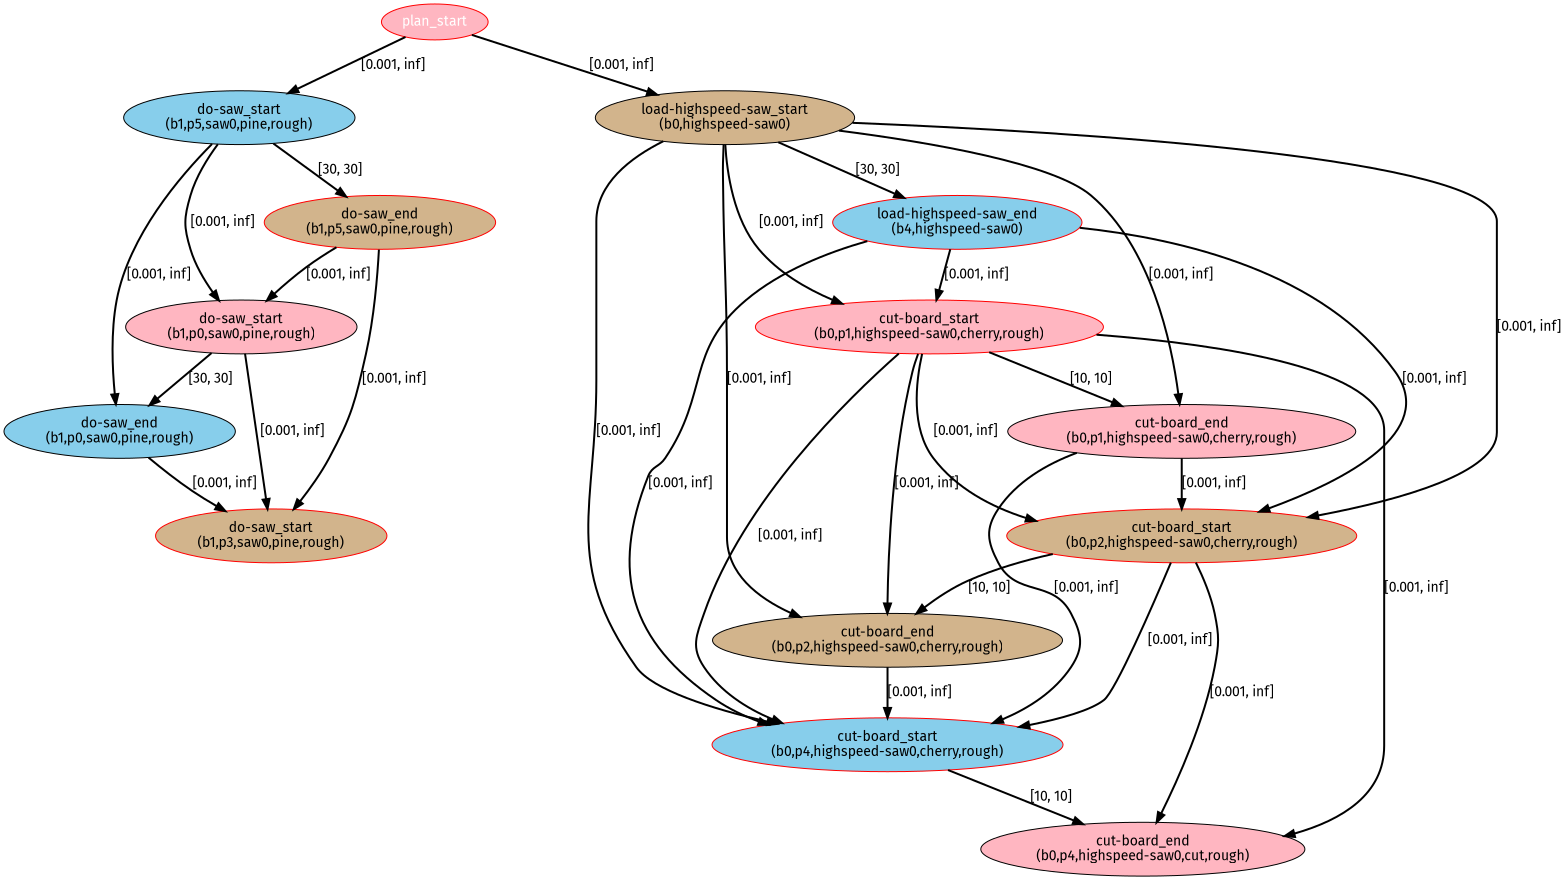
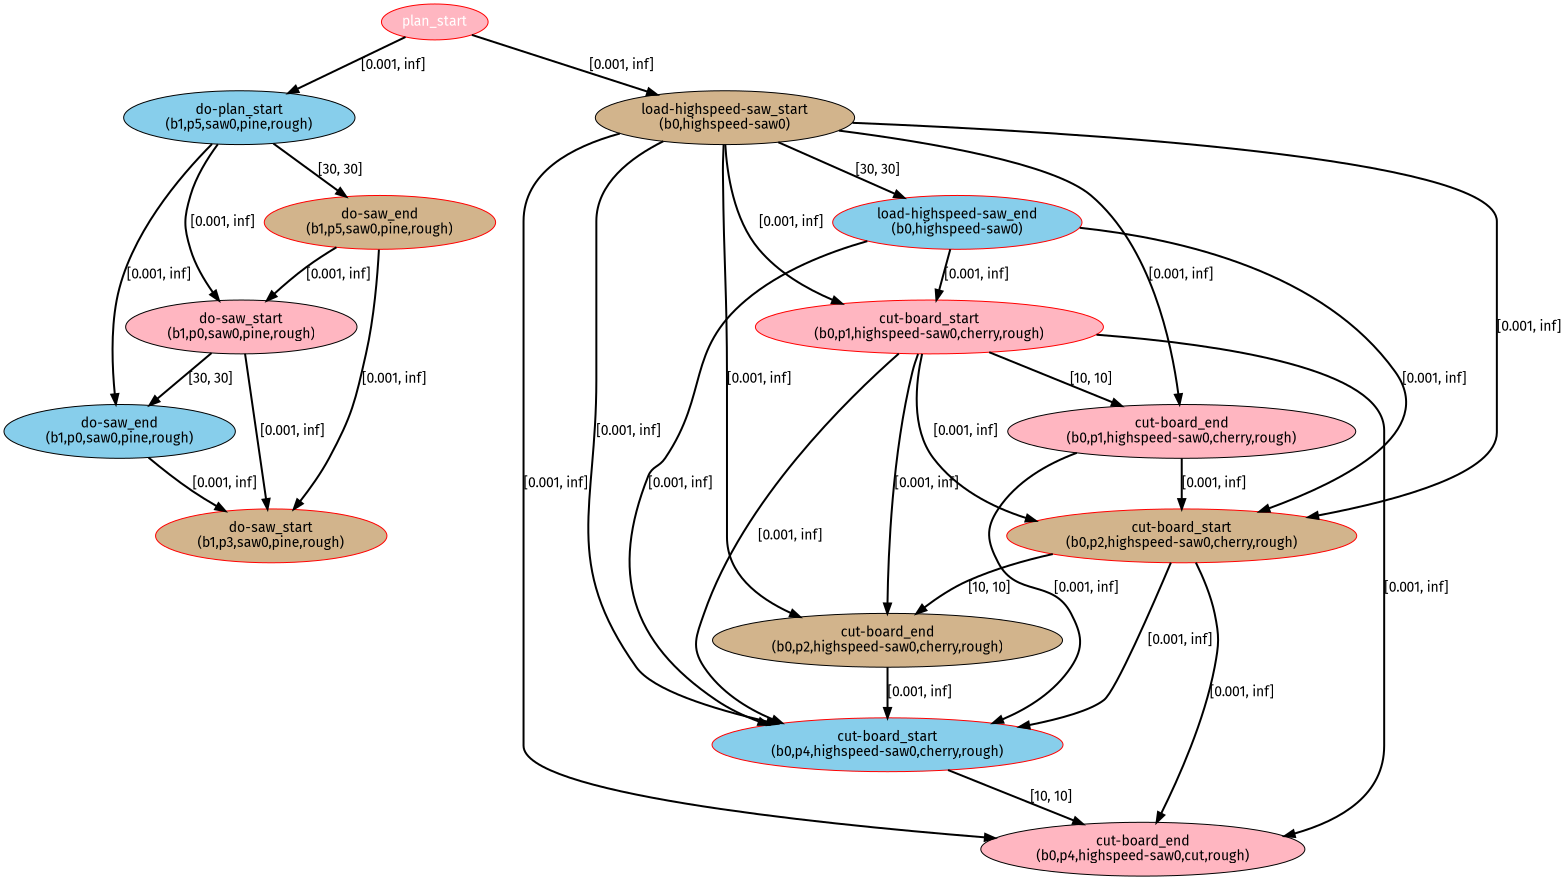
(239, 118) -> (239, 118)
(957, 222) -> (957, 222)
none -> (524, 652)
